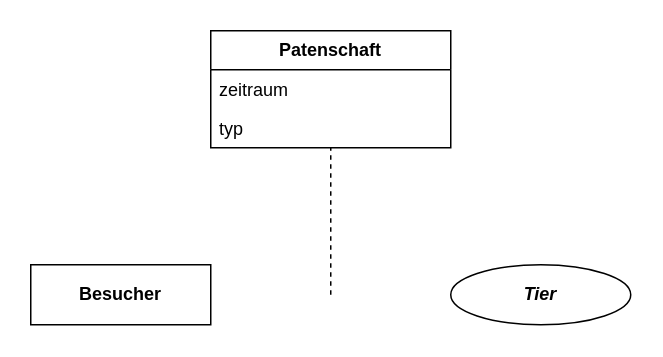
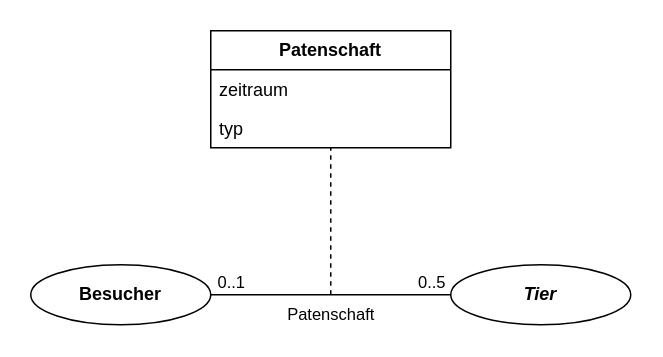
(121, 295) -> (121, 295)
none -> (331, 295)
